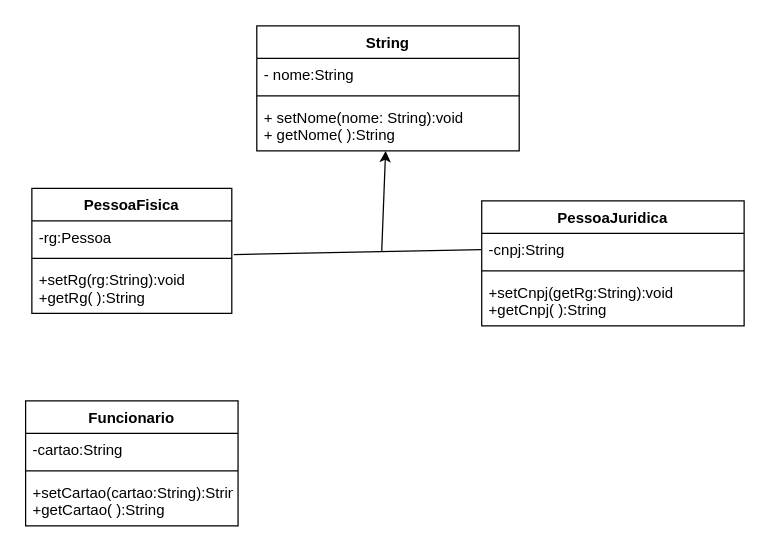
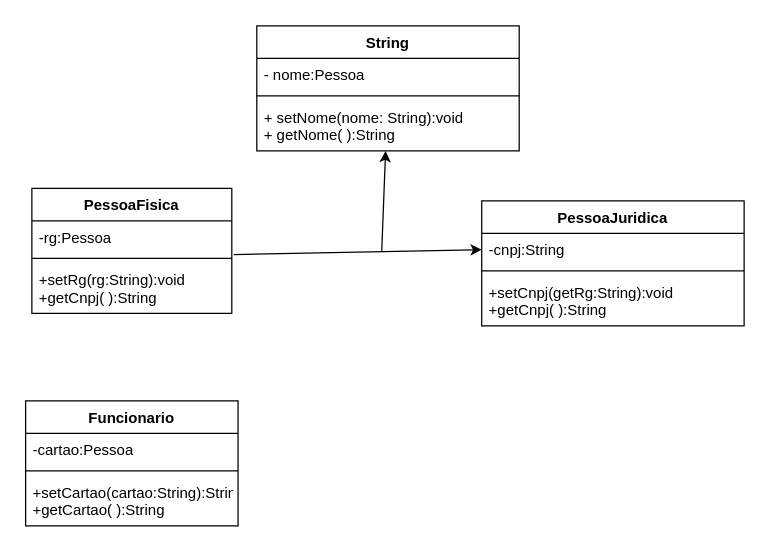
(313, 75) -> (314, 75)
(474, 250) -> (472, 250)
(123, 280) -> (123, 280)
(87, 450) -> (89, 450)
